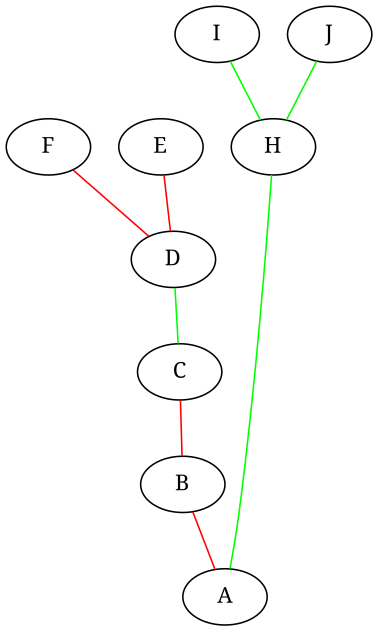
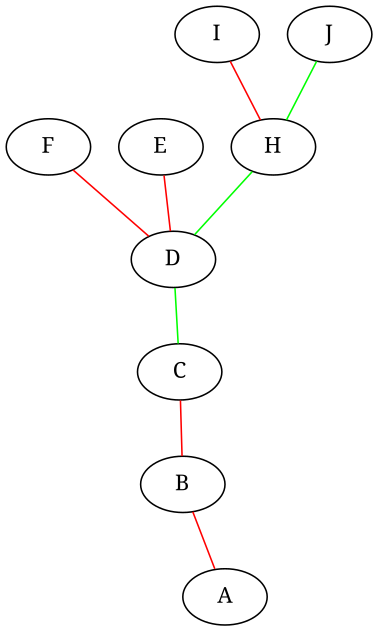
(245, 91) -> (245, 91)
(255, 372) -> (223, 203)
